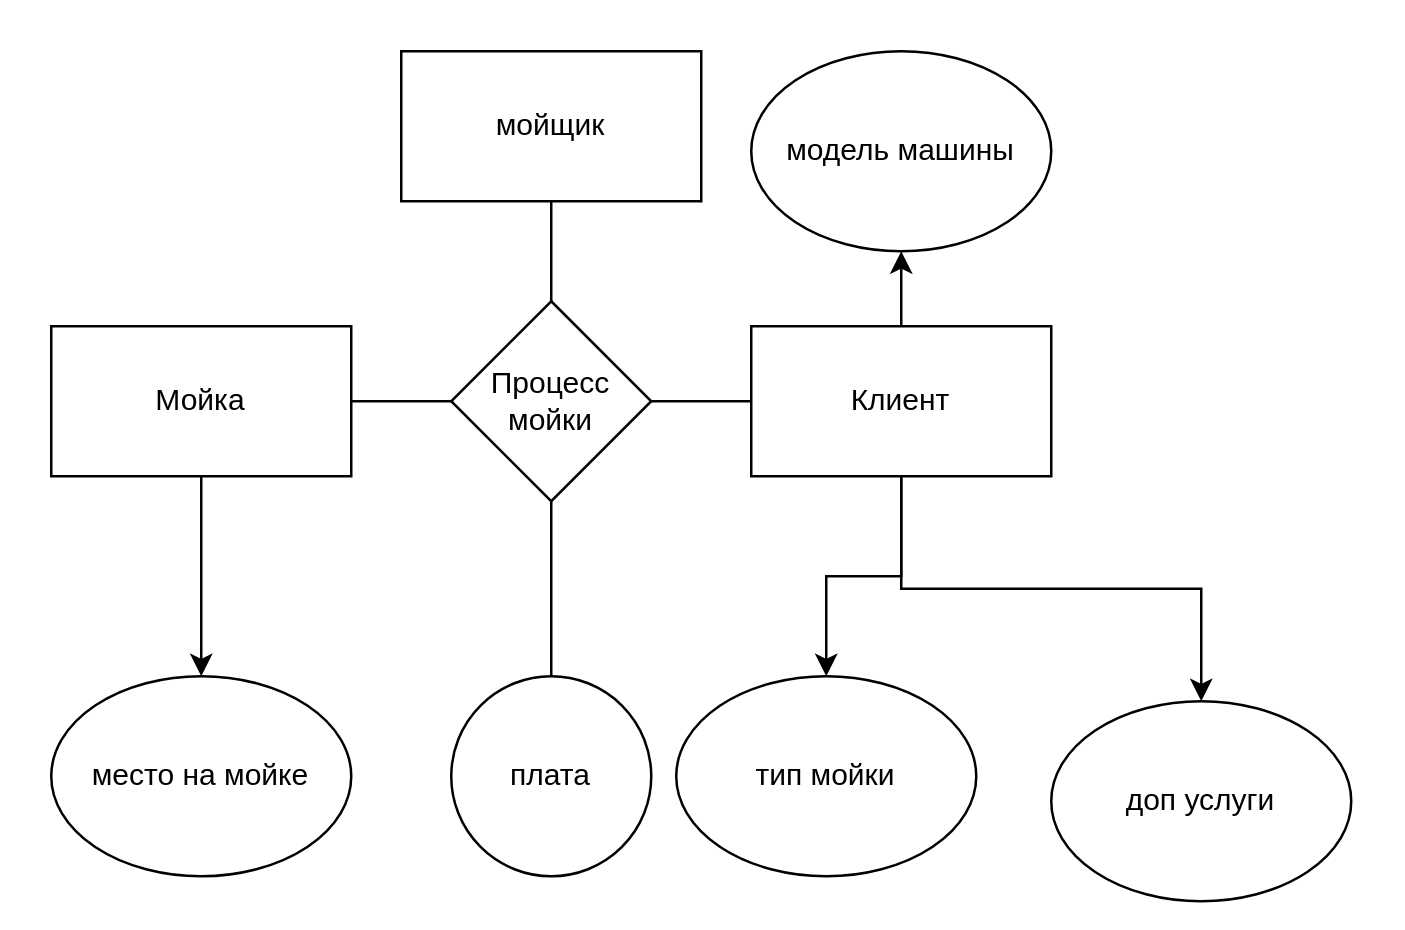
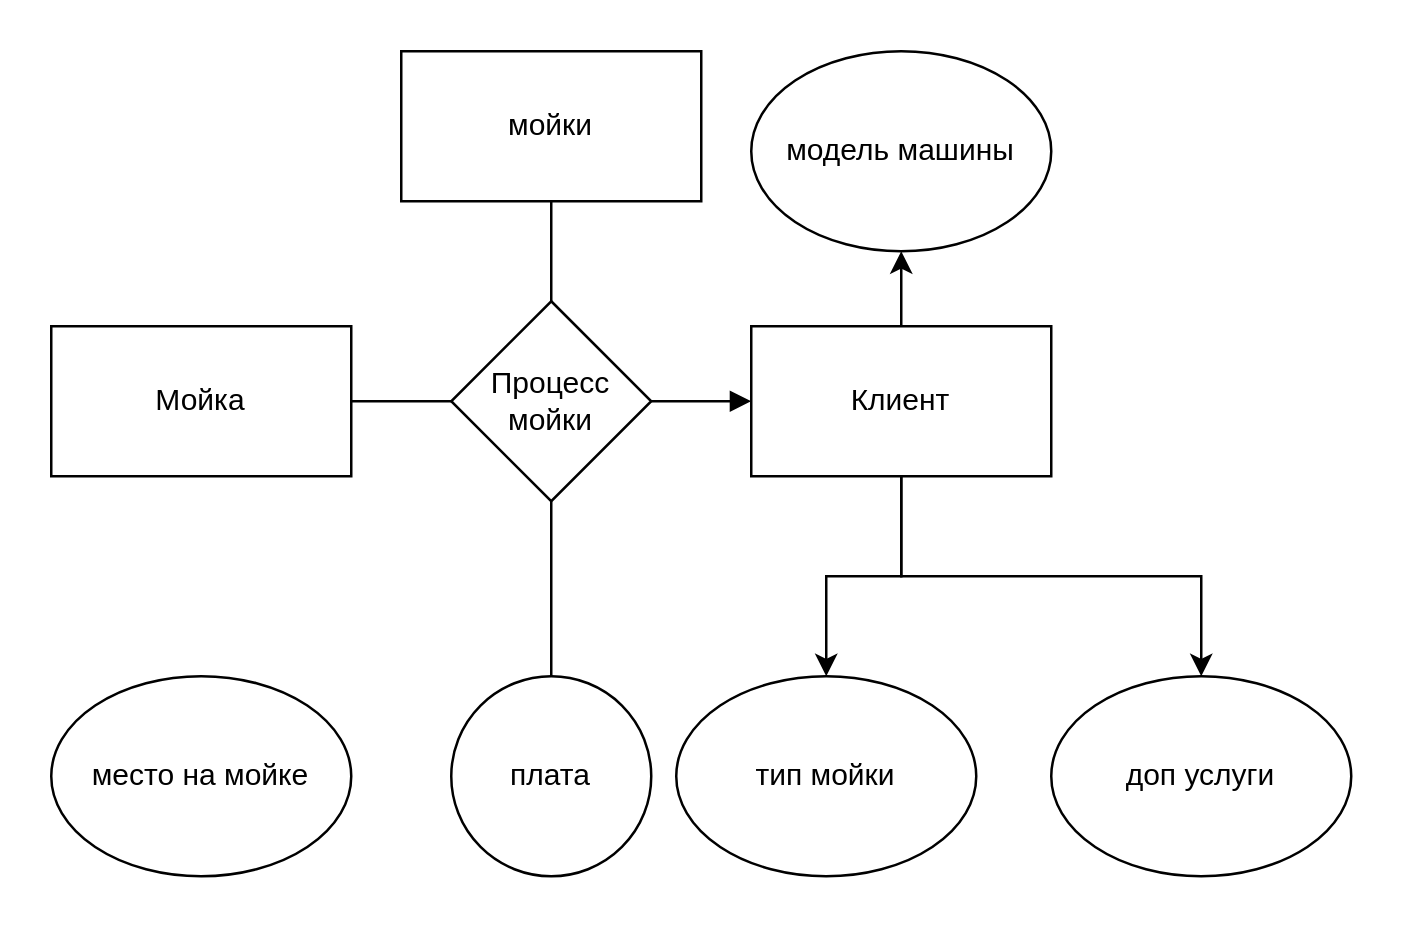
(551, 126) -> (551, 126)
(738, 401) -> (729, 401)
(201, 568) -> none
(1201, 801) -> (1201, 776)
